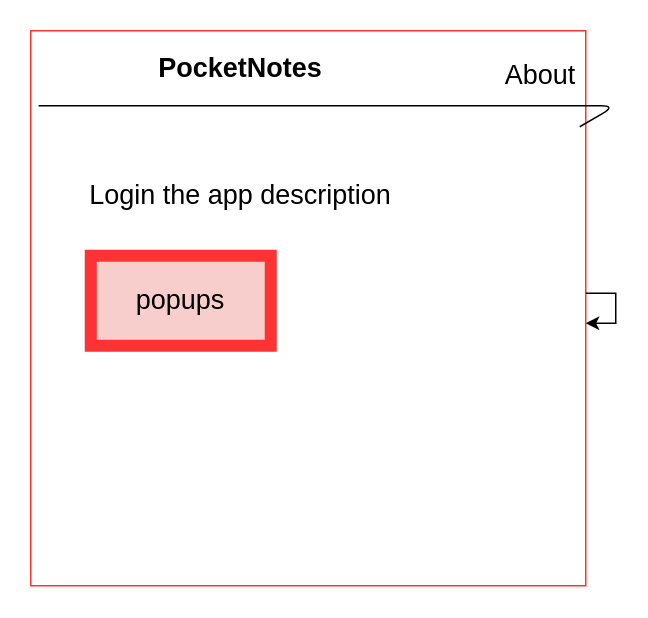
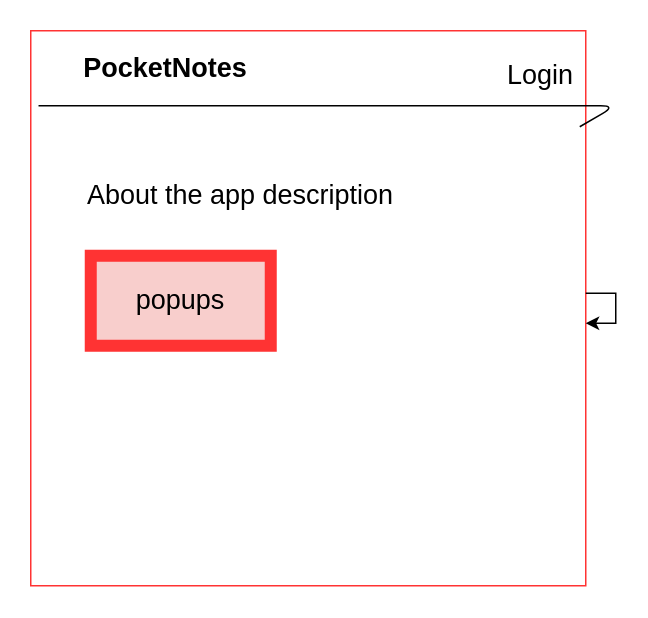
(241, 68) -> (166, 68)
(541, 76) -> (541, 76)
(241, 196) -> (241, 196)
